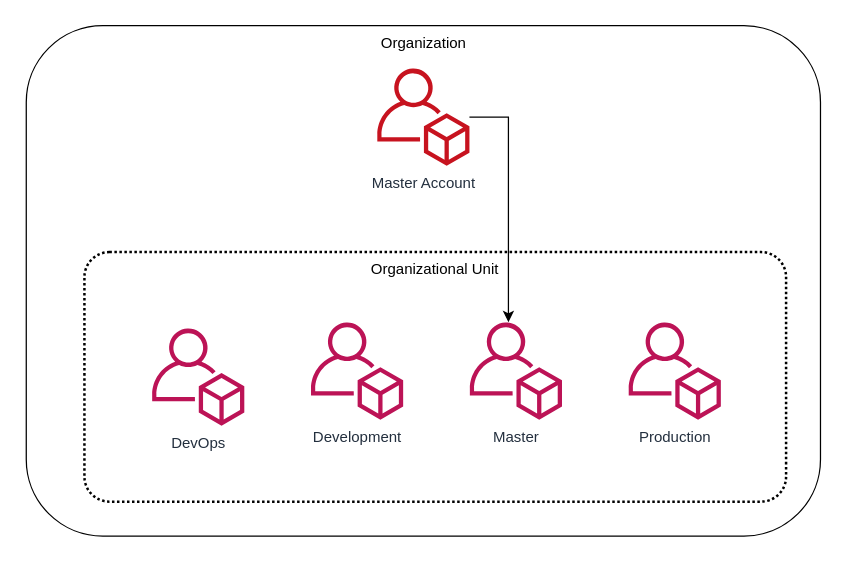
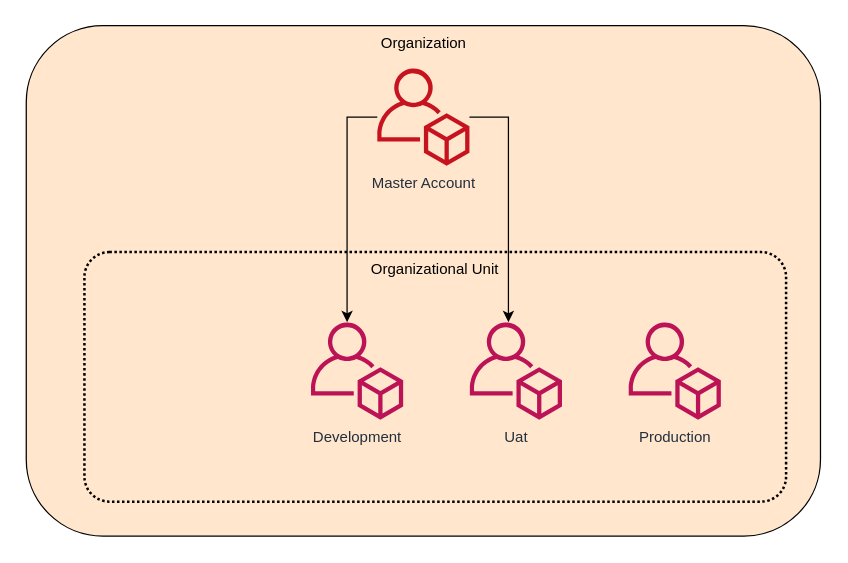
none -> (347, 200)
(423, 281) -> (423, 281)
(198, 377) -> none
(516, 437) -> (516, 437)
